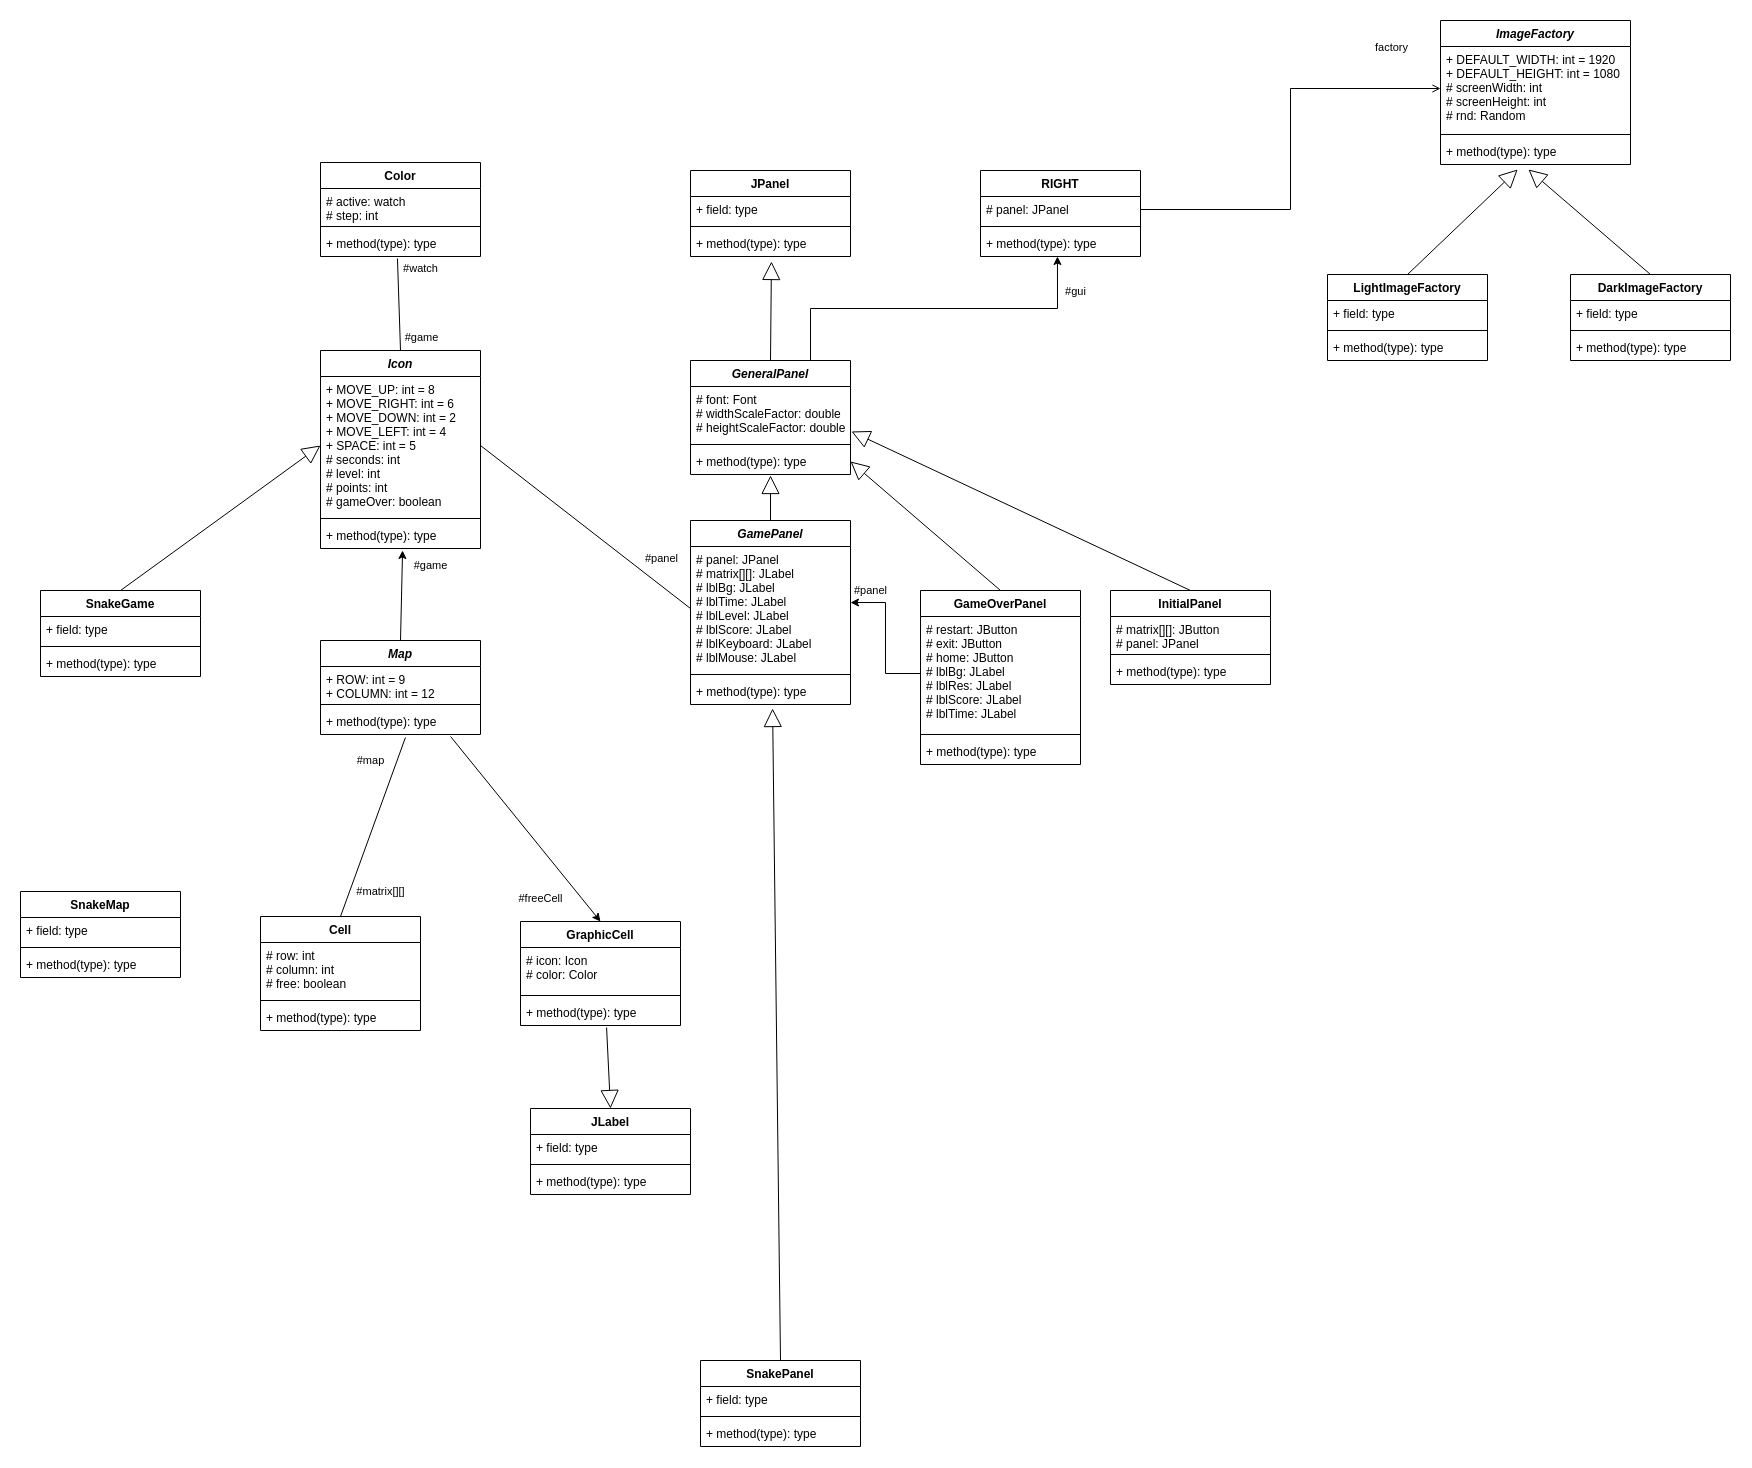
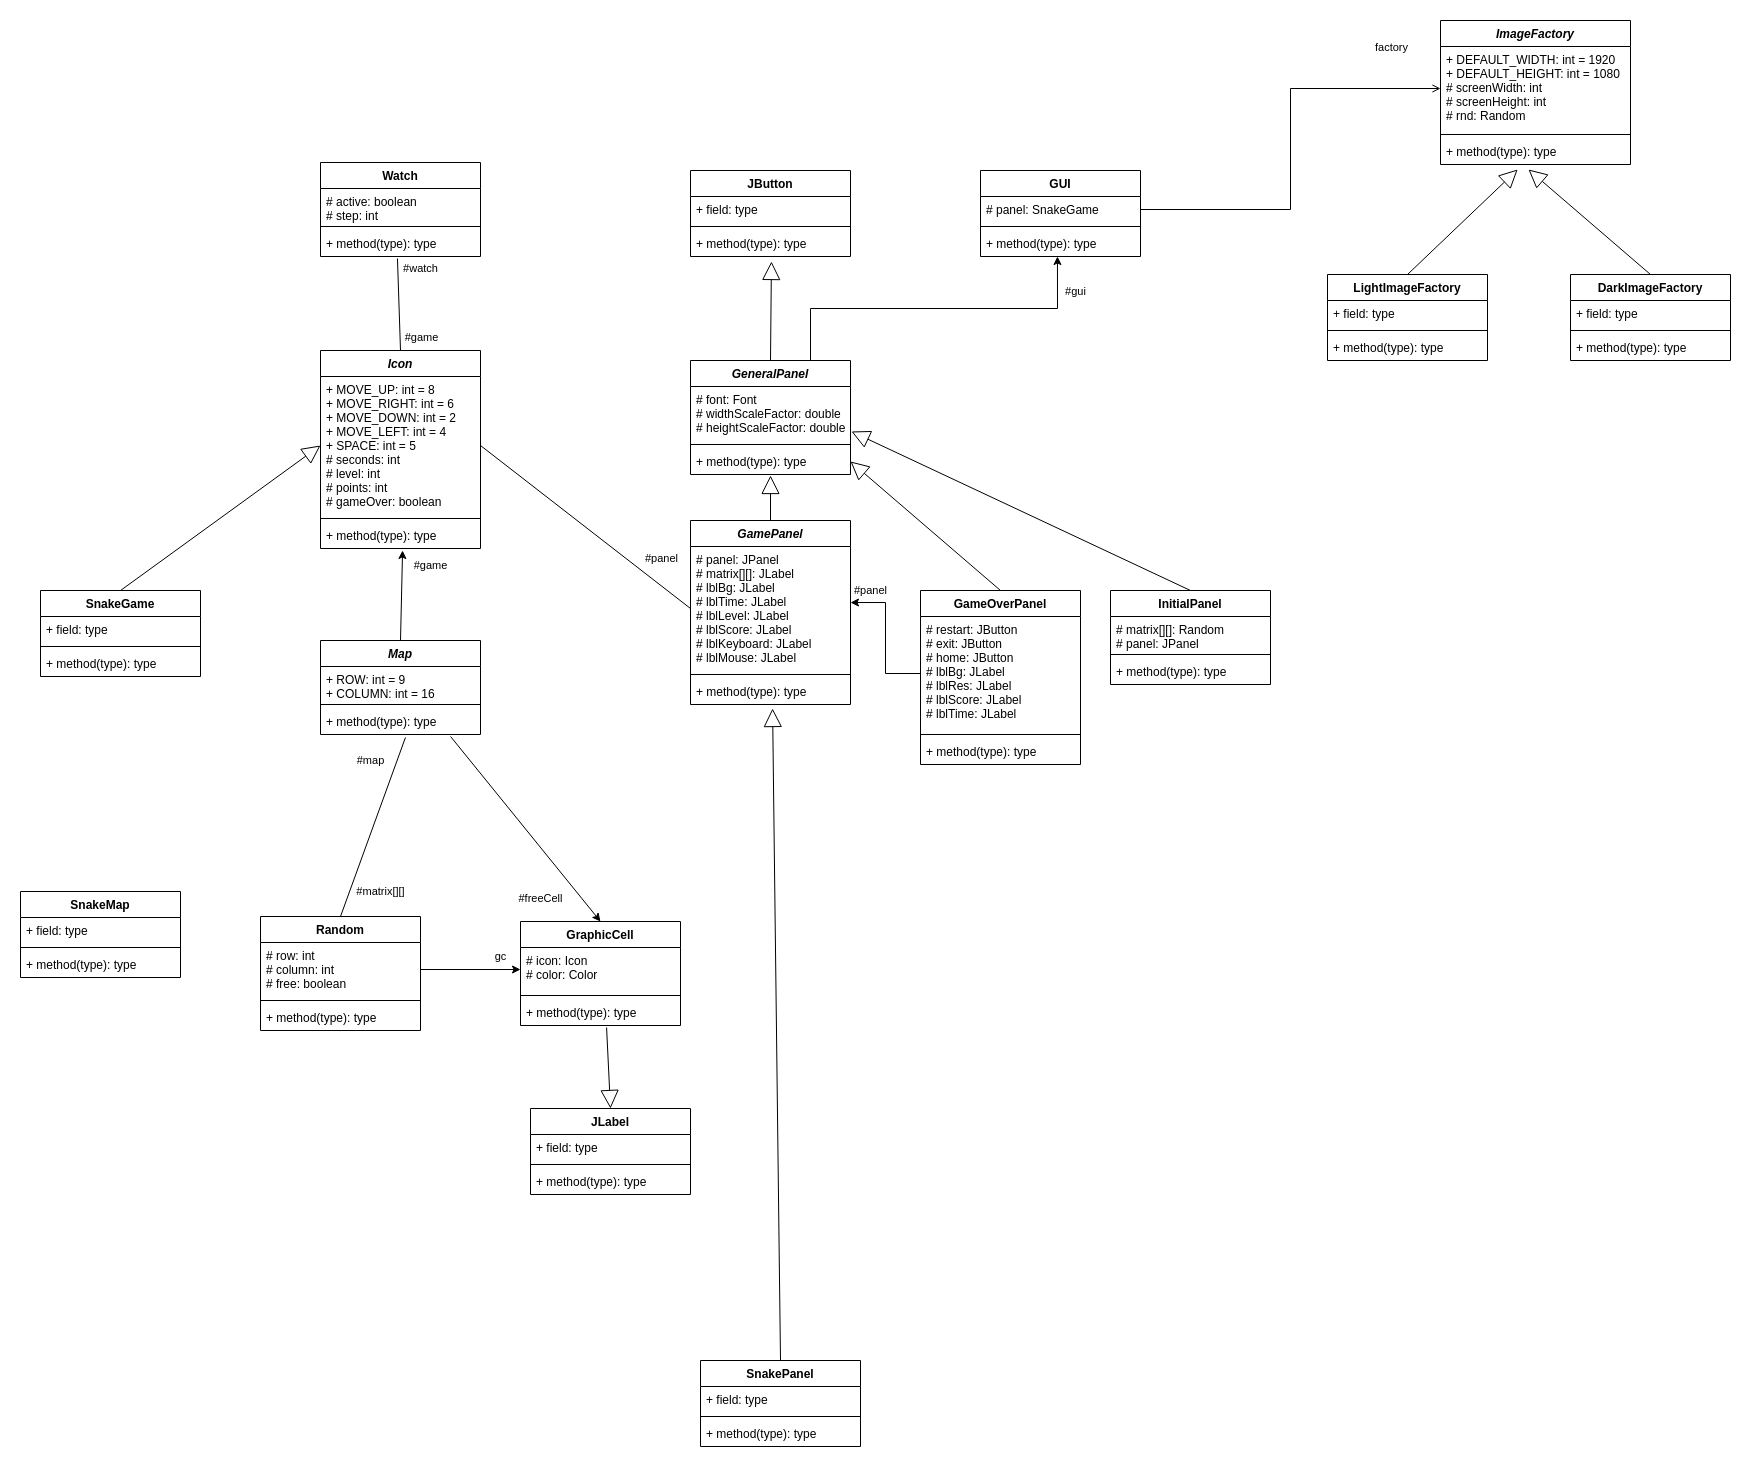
(400, 176) -> (400, 176)
(770, 184) -> (770, 184)
(1060, 184) -> (1060, 184)
(370, 202) -> (375, 202)
(1029, 210) -> (1040, 210)
(1180, 630) -> (1177, 630)
(364, 680) -> (364, 680)
(340, 930) -> (340, 930)
none -> (468, 970)
